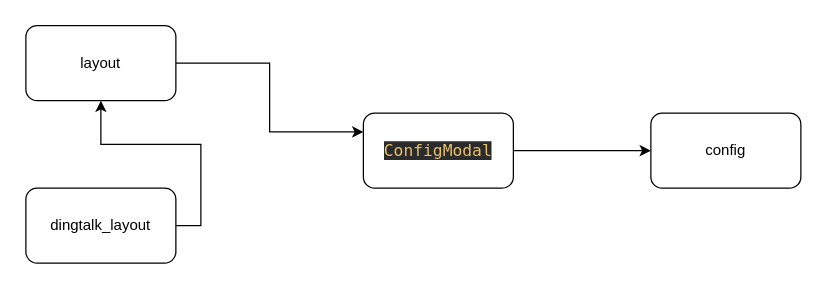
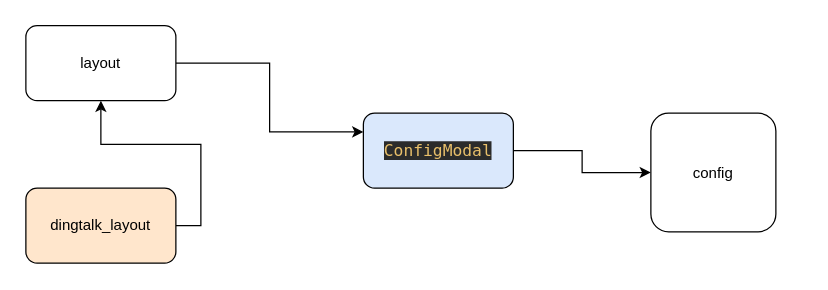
(438, 151) -> (438, 151)
(726, 151) -> (713, 173)
(101, 226) -> (101, 226)
